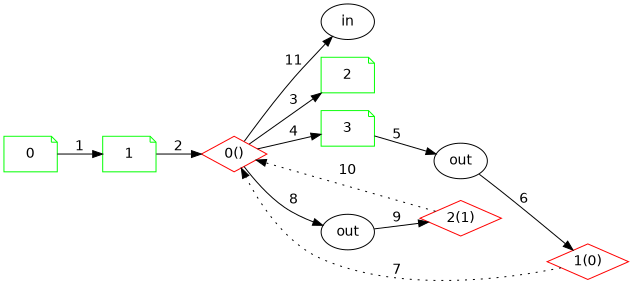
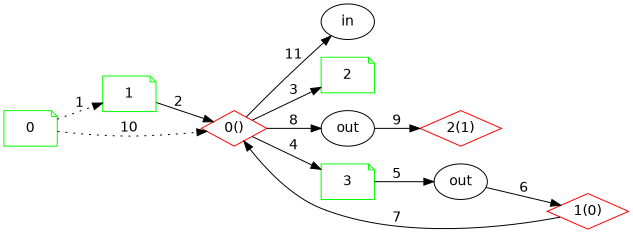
(75, 154) -> (75, 113)
(351, 187) -> (127, 136)
(384, 276) -> (393, 226)
